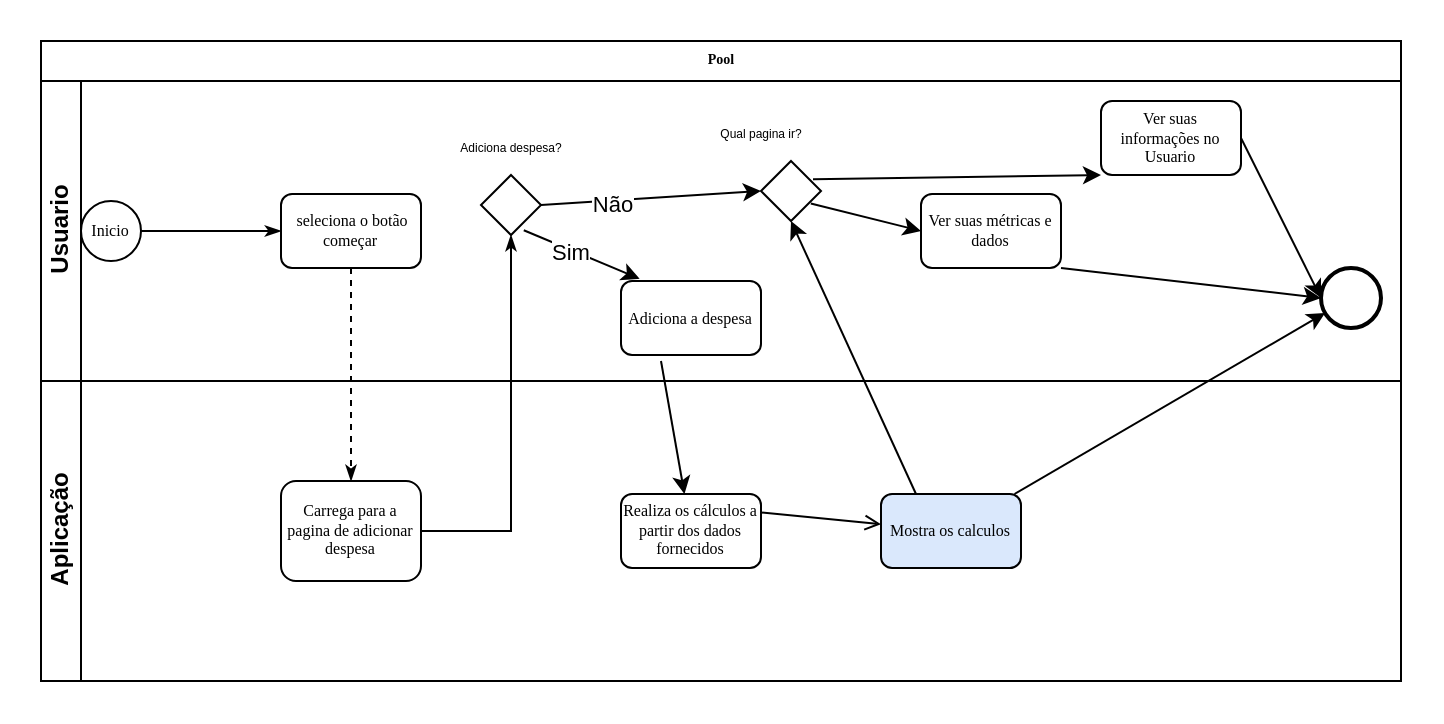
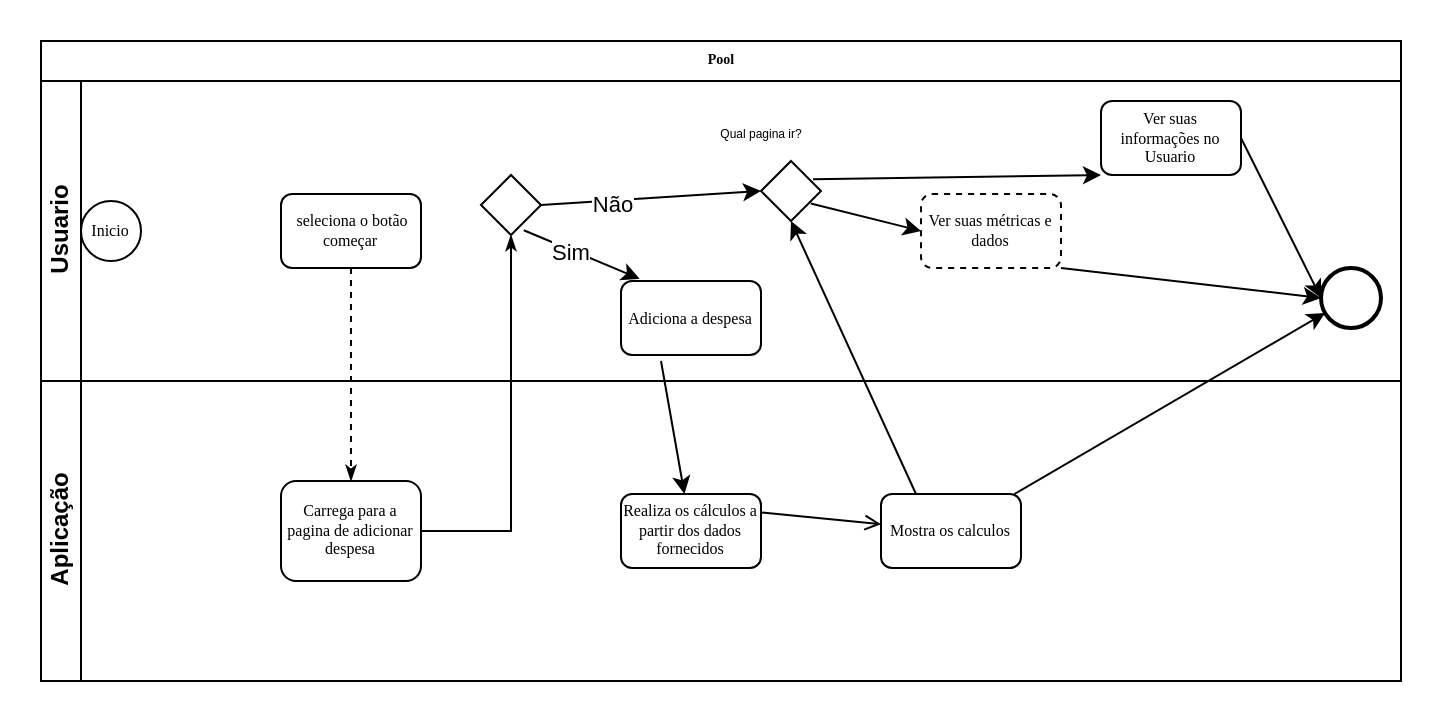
(511, 145) -> none
(205, 231) -> none
(991, 231) -> (991, 231)
(951, 531) -> (951, 531)
